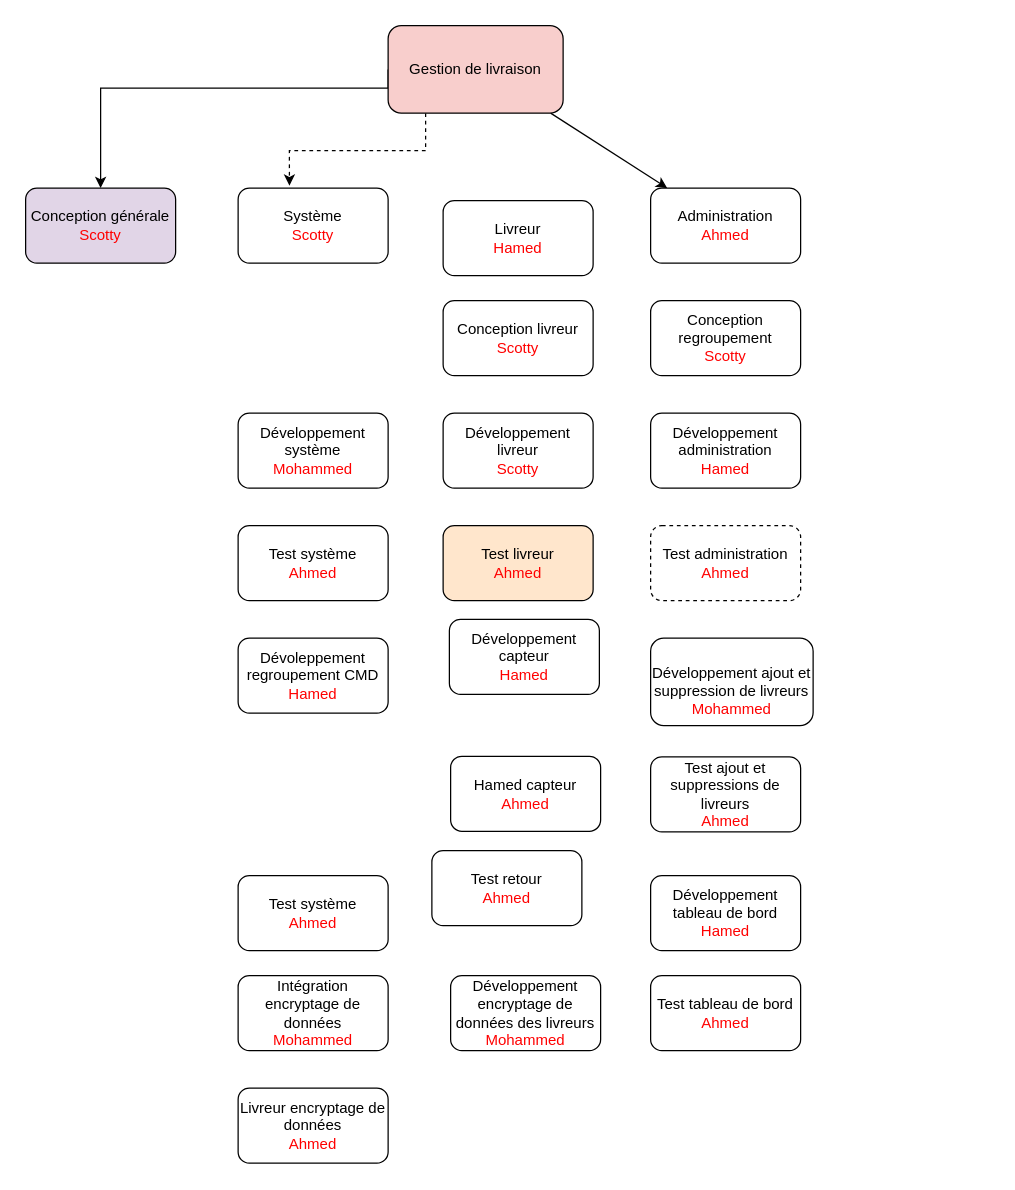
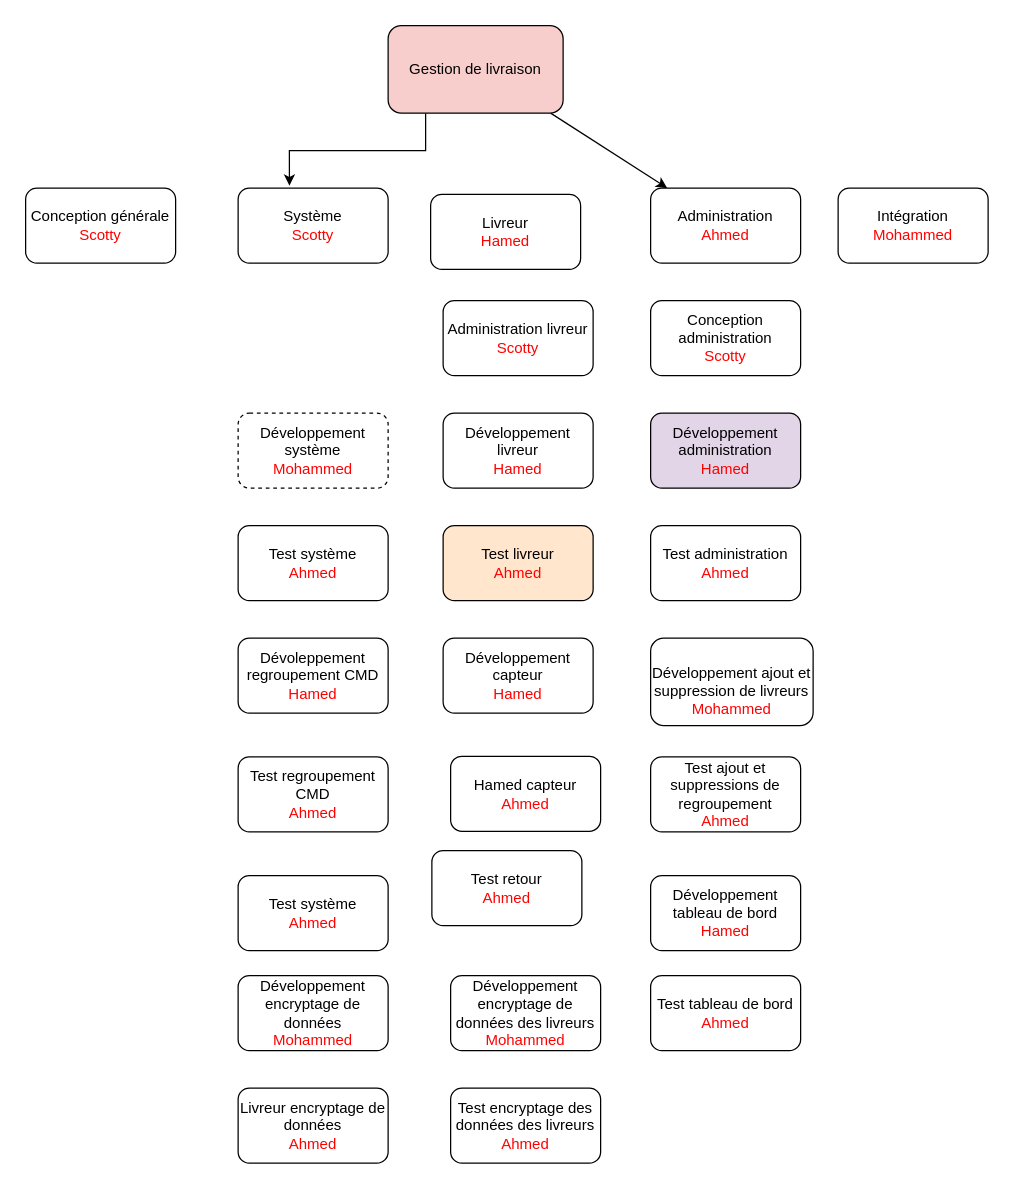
(200, 88) -> none
(362, 151) -> (362, 151)
(101, 226) -> (101, 226)
none -> (913, 226)
(518, 238) -> (506, 232)
(518, 338) -> (518, 338)
(726, 338) -> (726, 338)
(313, 451) -> (313, 451)
(518, 451) -> (518, 451)
(726, 451) -> (726, 451)
(726, 563) -> (726, 563)
(524, 657) -> (518, 676)
none -> (313, 794)
(726, 794) -> (726, 794)
(313, 1013) -> (313, 1013)
none -> (526, 1126)
